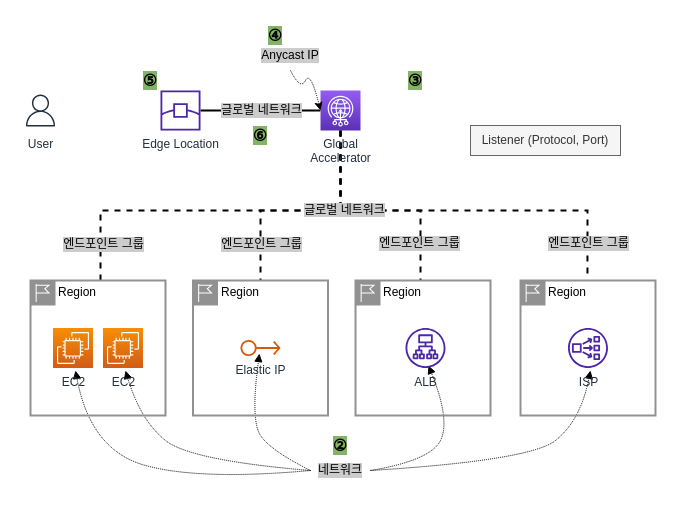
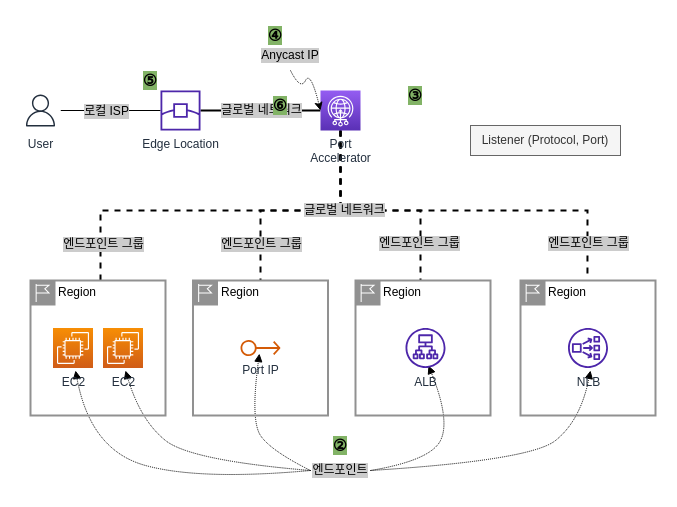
(416, 81) -> (416, 96)
none -> (111, 111)
(261, 136) -> (281, 106)
(341, 152) -> (341, 152)
(261, 371) -> (261, 371)
(589, 383) -> (589, 383)
(341, 471) -> (341, 471)
